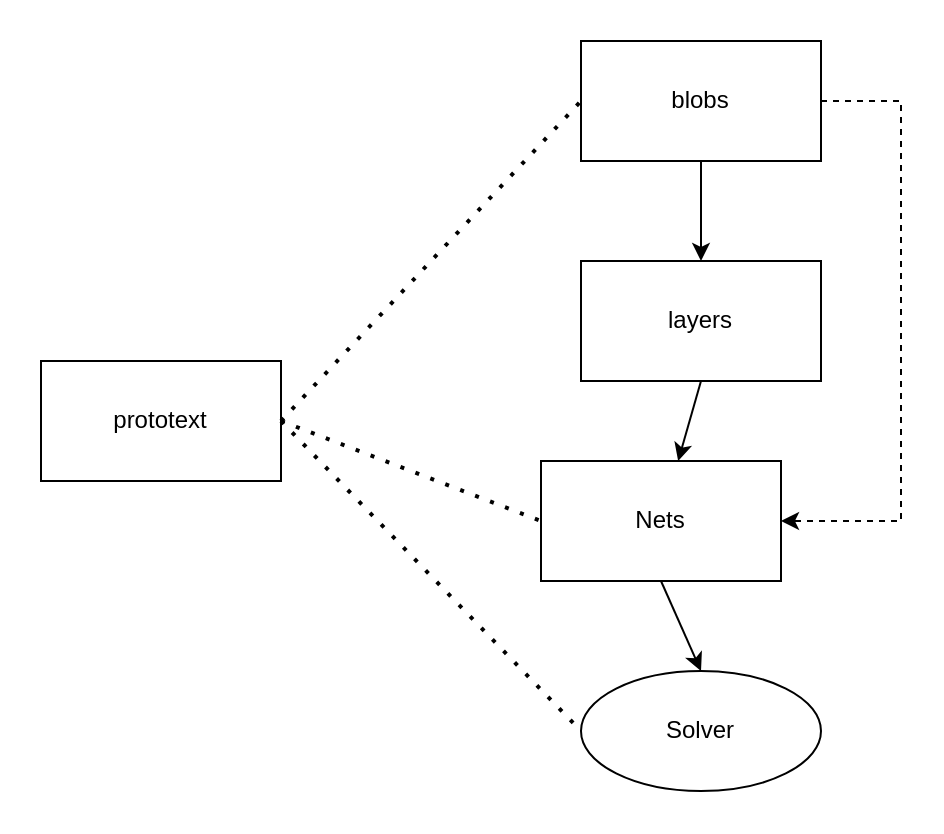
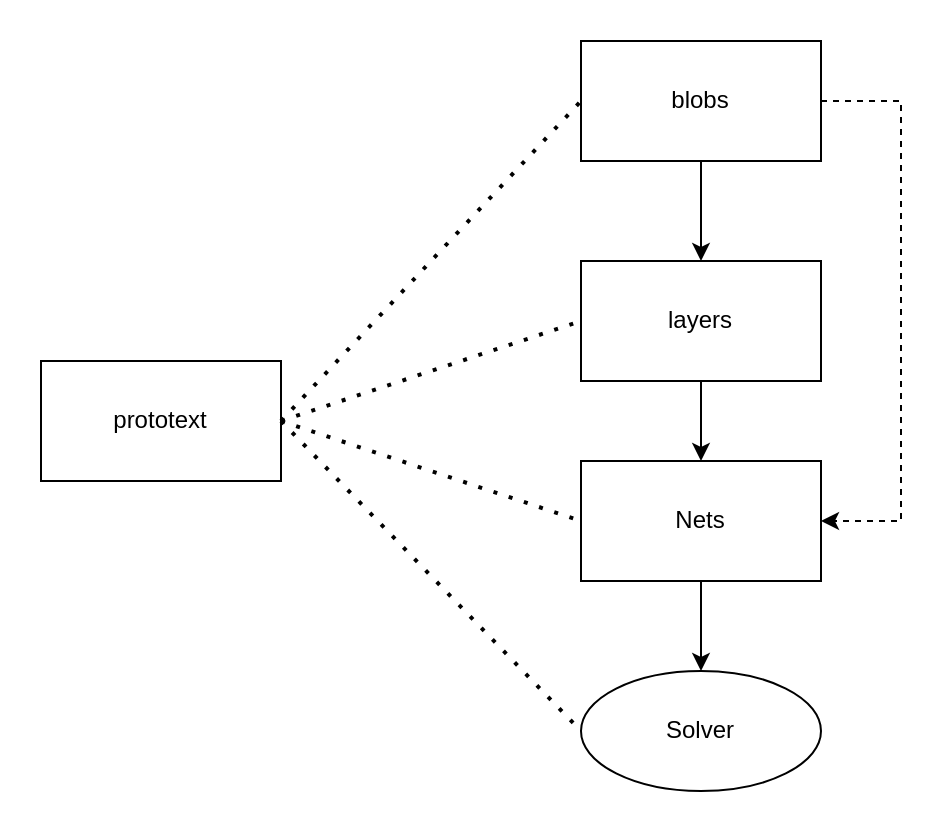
none -> (419, 375)
(661, 521) -> (701, 521)
